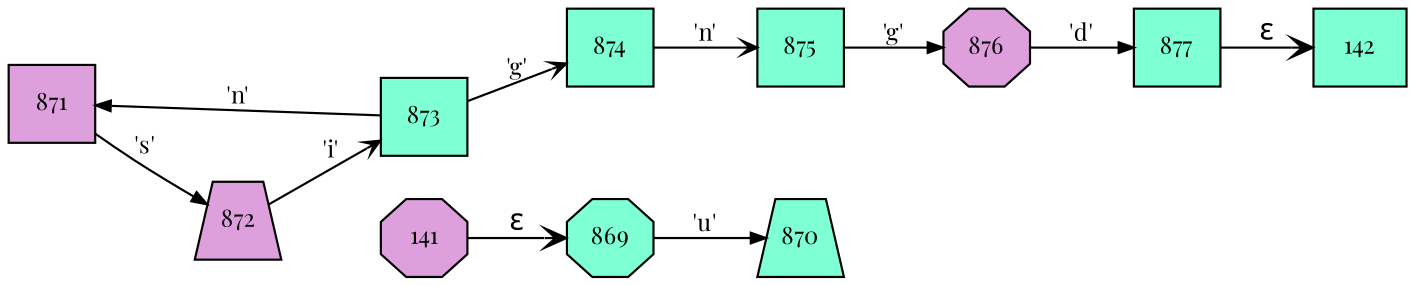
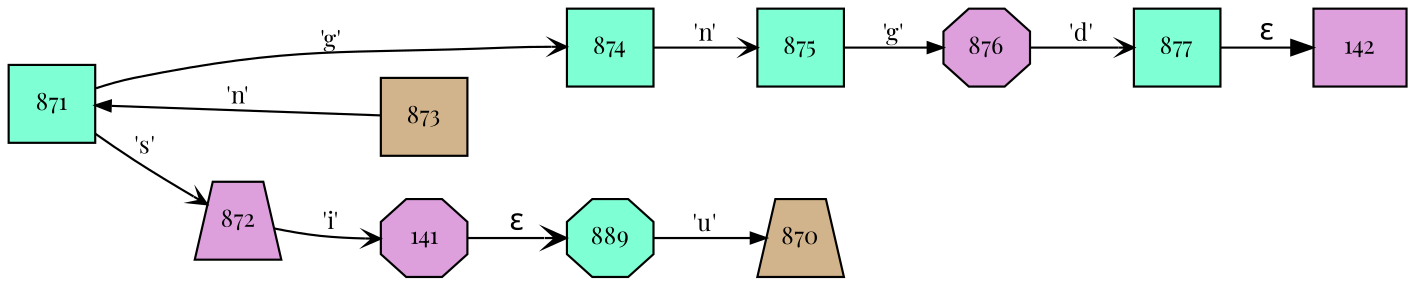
(1074, 48) -> (1074, 48)
(1256, 48) -> (1256, 48)
(1360, 48) -> (1360, 48)
(510, 85) -> (322, 53)
(52, 104) -> (52, 104)
(424, 117) -> (424, 117)
(144, 166) -> (144, 166)
(318, 176) -> (319, 236)
(610, 238) -> (610, 238)
(801, 238) -> (801, 238)
